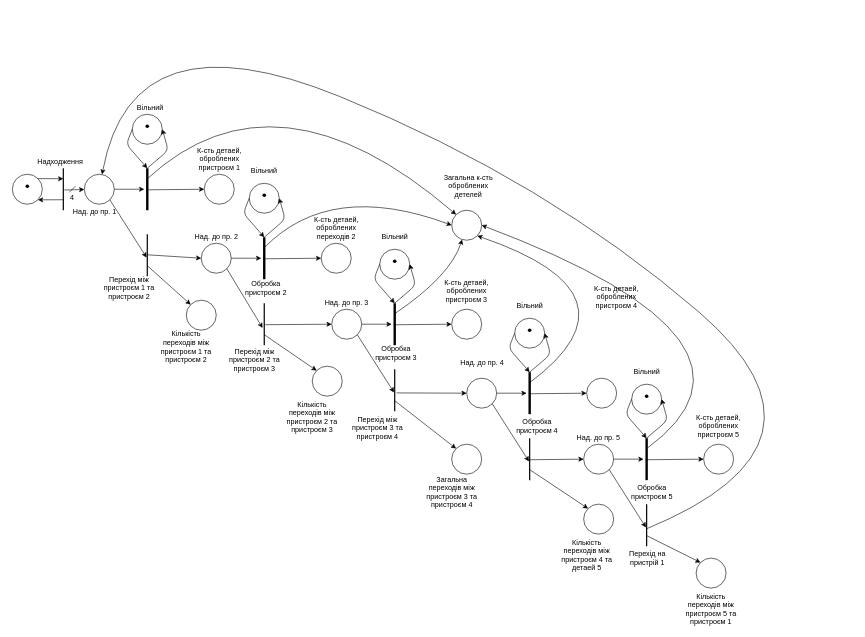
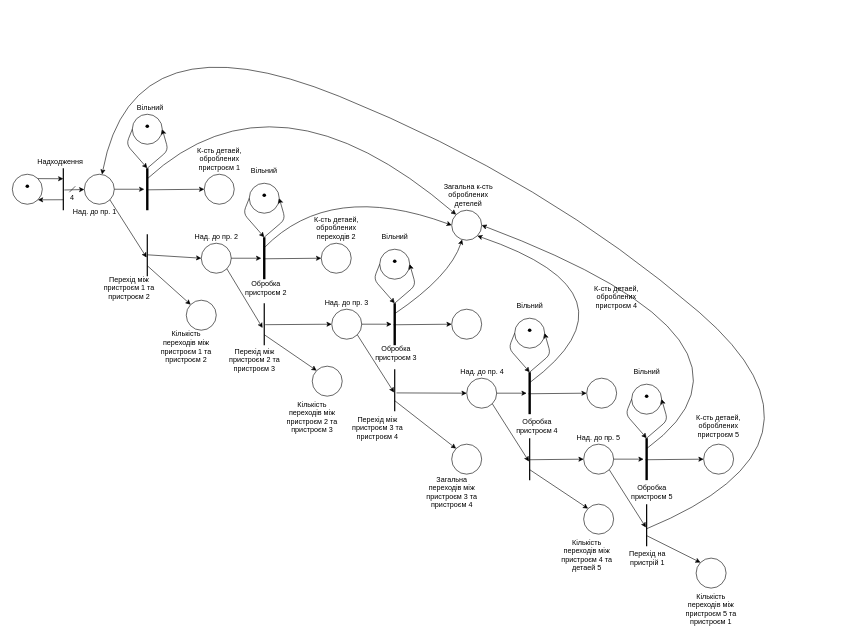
(468, 186) -> (468, 195)
(467, 291) -> none
(482, 363) -> (482, 372)
